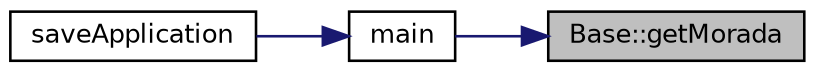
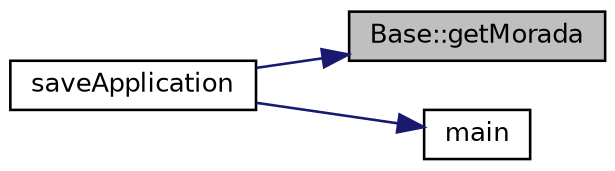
(488, 36) -> (290, 63)
